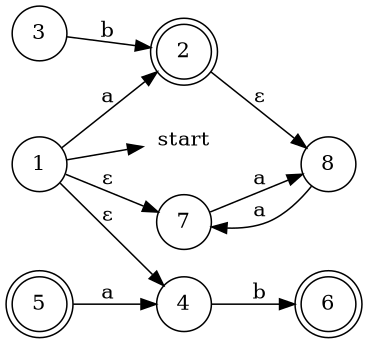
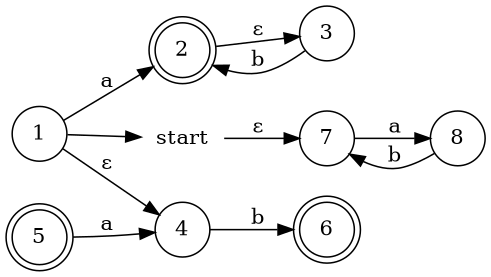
(253, 105) -> (250, 42)
(105, 190) -> (254, 138)
(260, 211) -> (395, 156)
